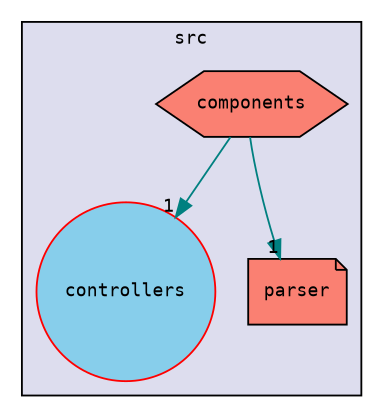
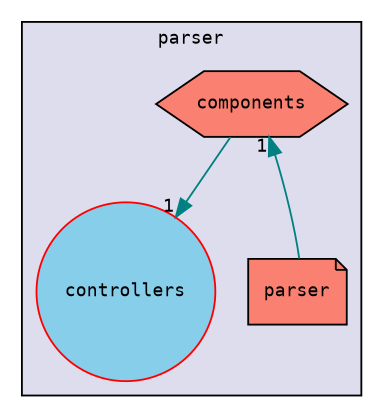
(192, 39) -> (192, 39)
(260, 189) -> (289, 206)
